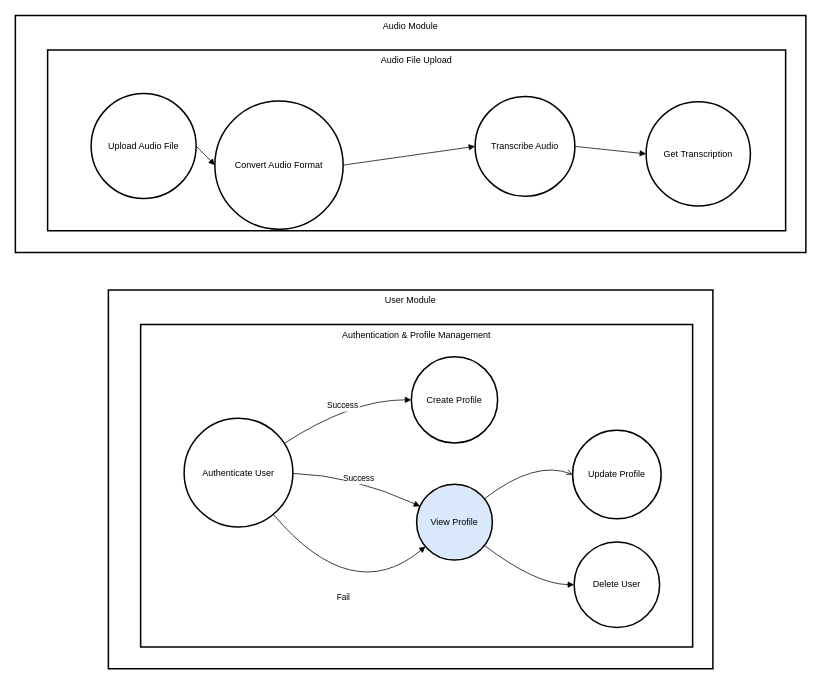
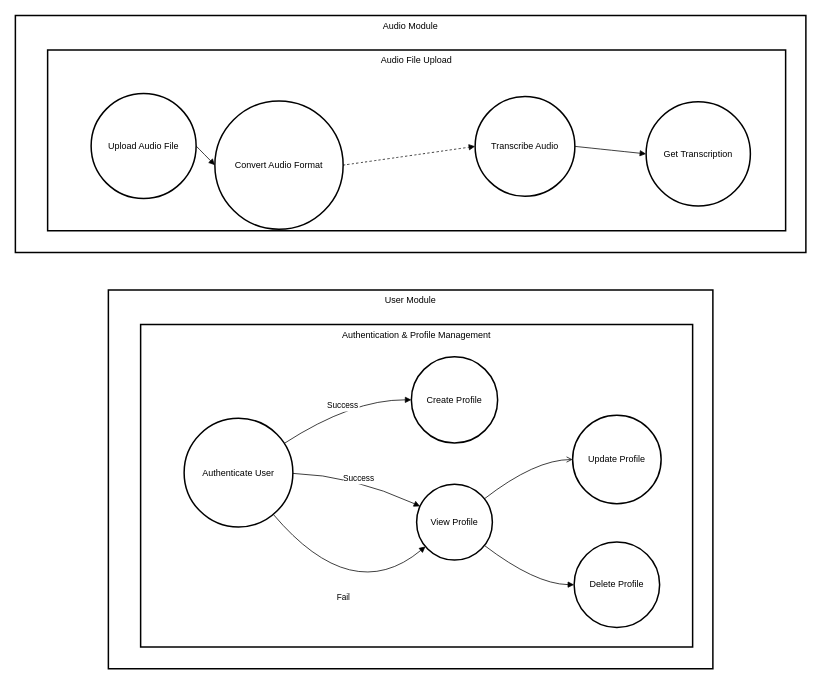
(408, 156) -> (408, 156)
(617, 474) -> (617, 459)
(455, 522) -> (455, 522)
(617, 585) -> (617, 585)
